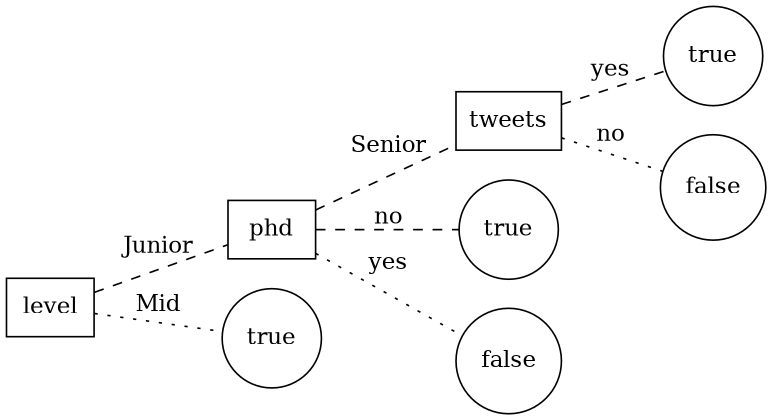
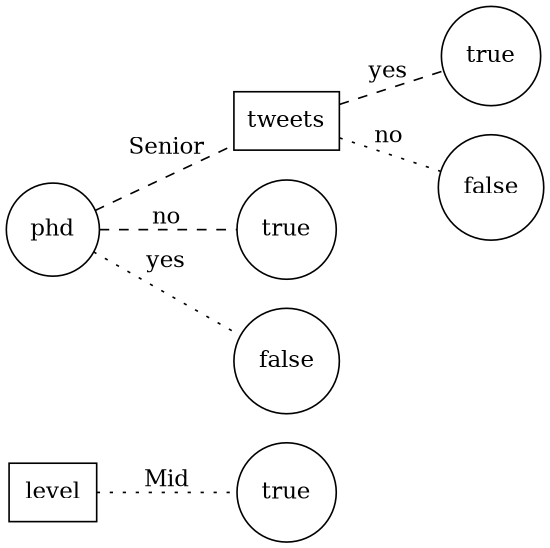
(272, 230) -> (53, 230)
(161, 269) -> none
